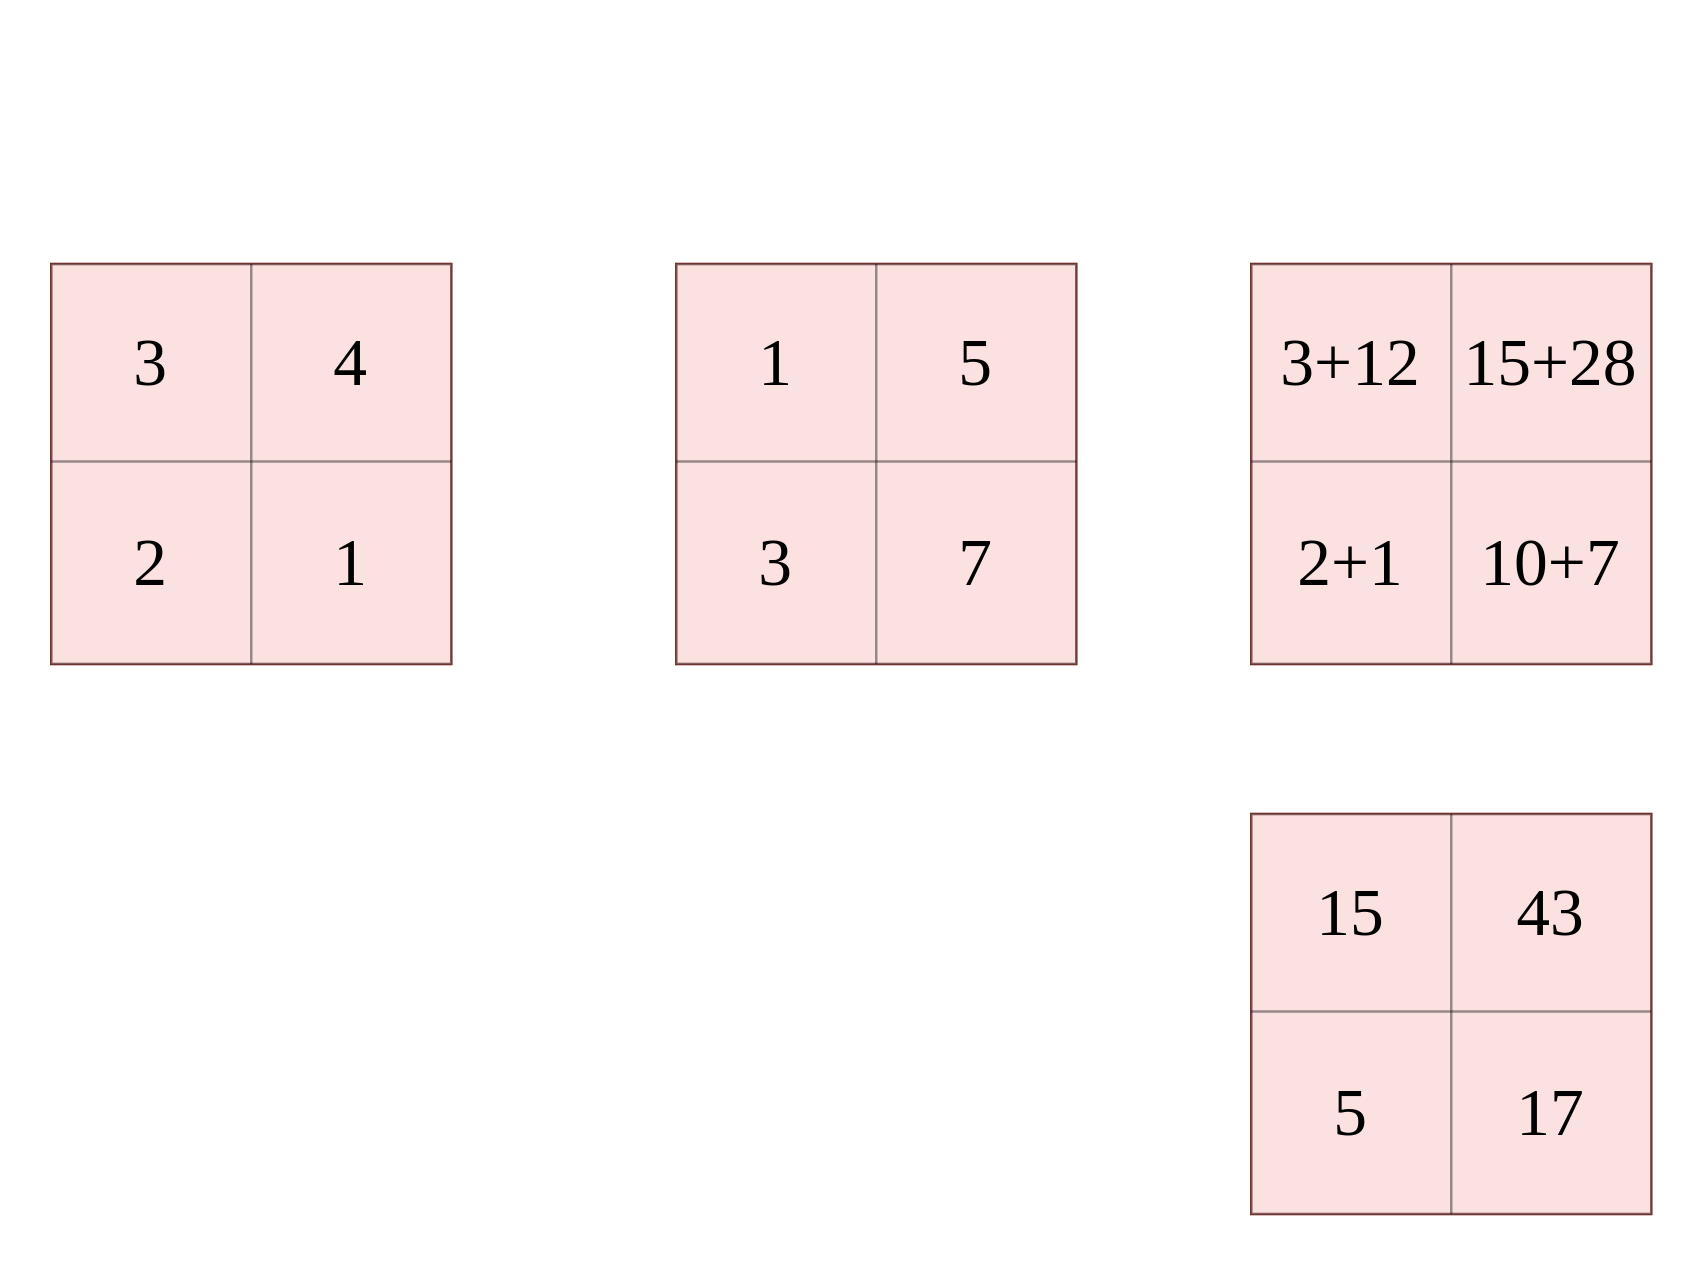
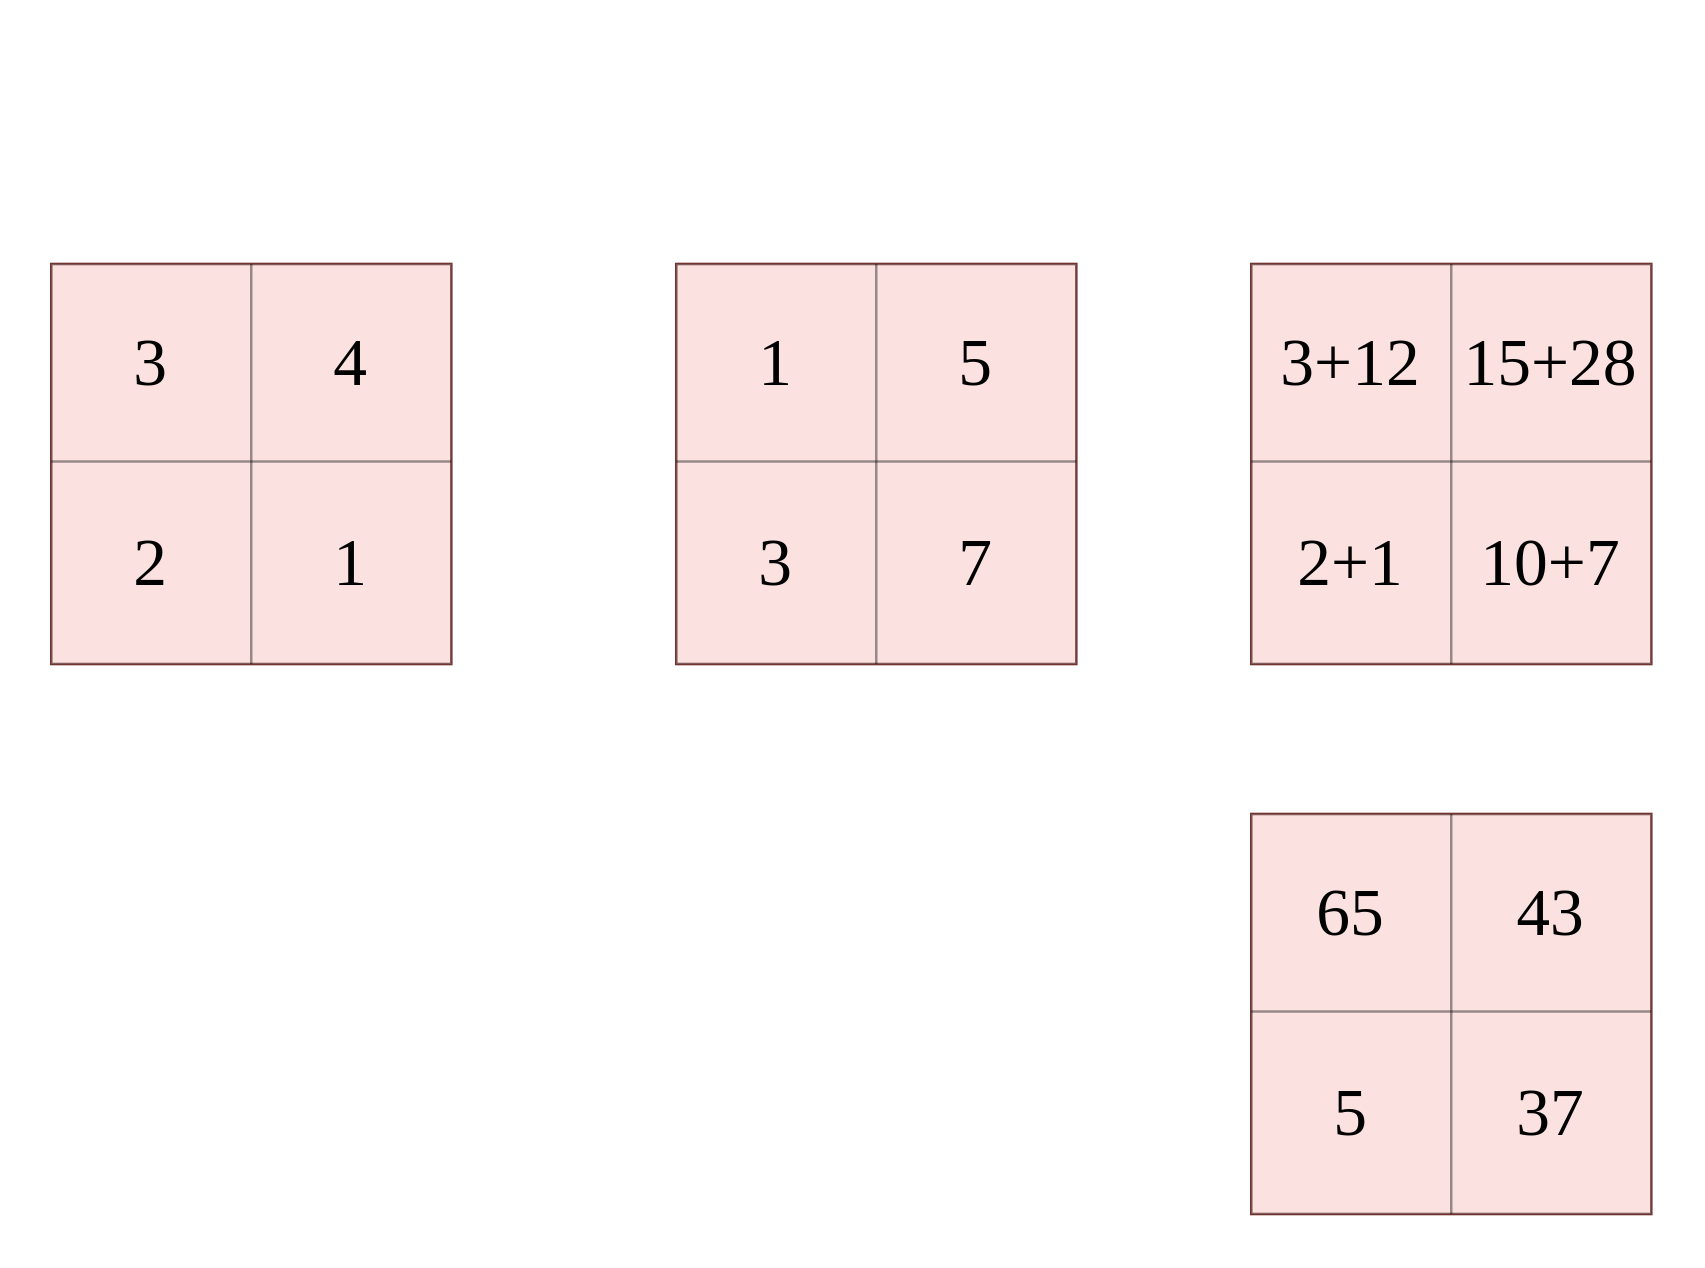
(1351, 914) -> (1351, 914)
(1551, 1114) -> (1551, 1114)
